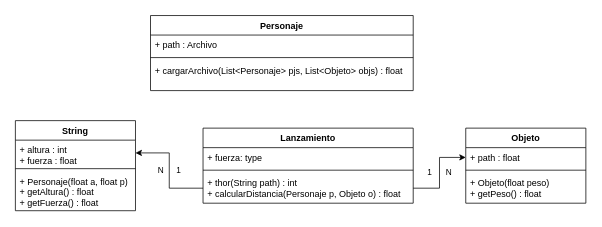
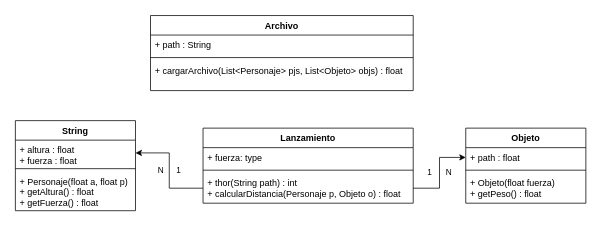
(281, 26) -> (281, 26)
(189, 45) -> (186, 45)
(48, 150) -> (53, 150)
(516, 183) -> (521, 183)
